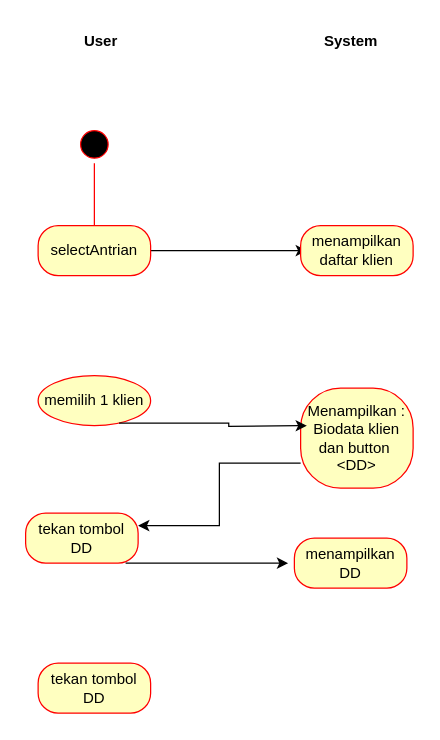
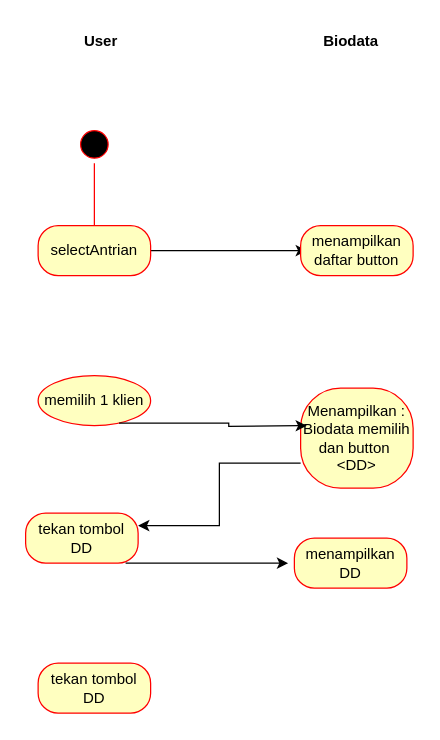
(351, 42) -> (351, 42)
(357, 251) -> (357, 251)
(357, 438) -> (357, 438)
